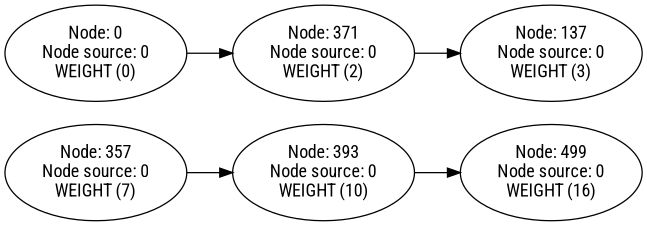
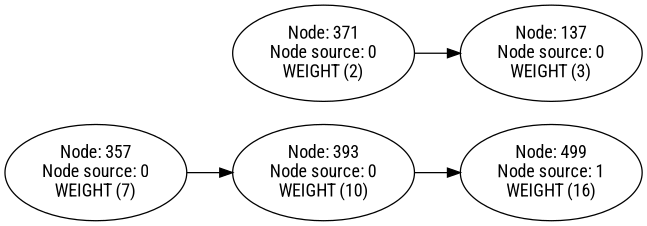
(96, 53) -> none
(551, 173) -> (551, 173)
